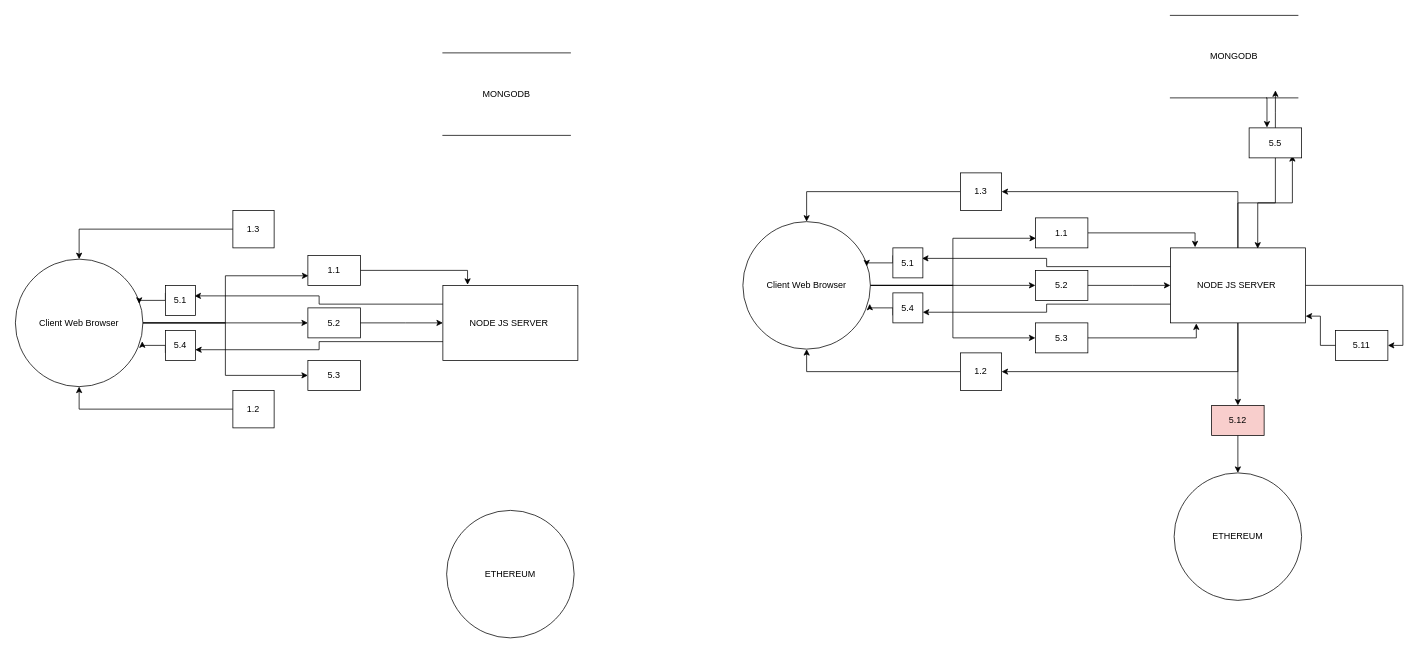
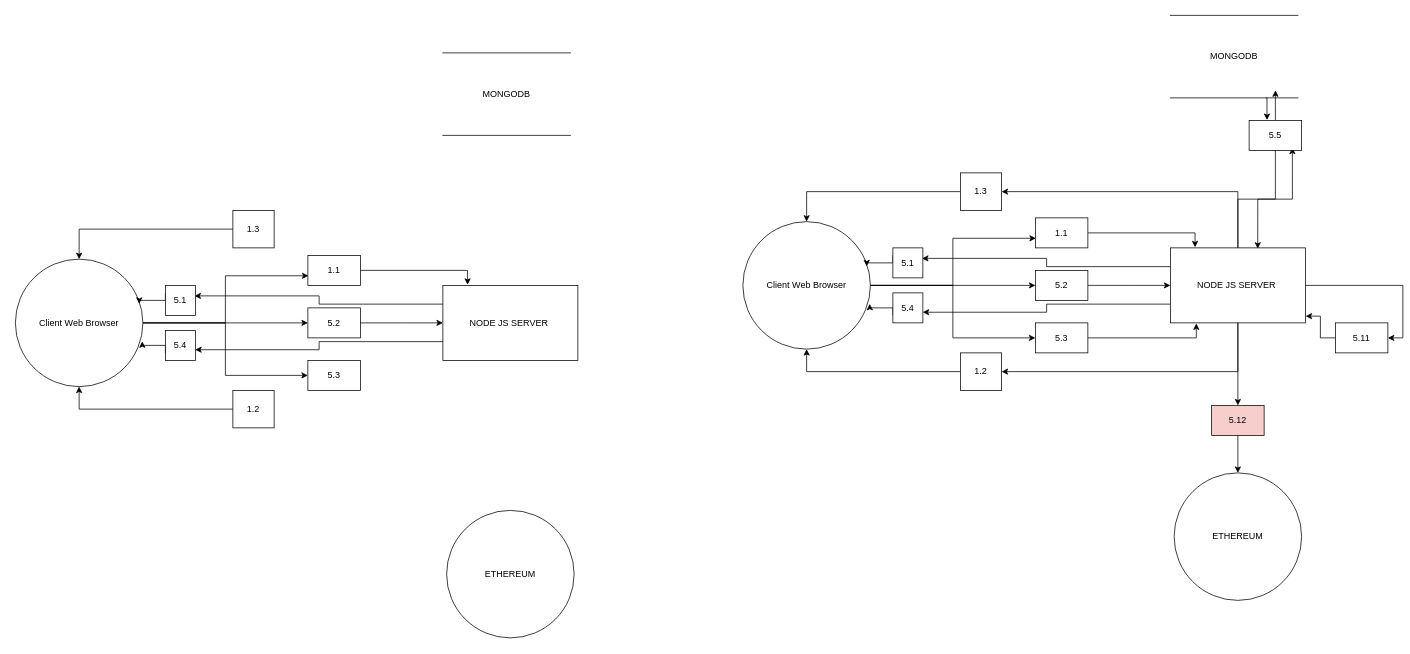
(1275, 143) -> (1275, 135)
(1362, 345) -> (1362, 338)
